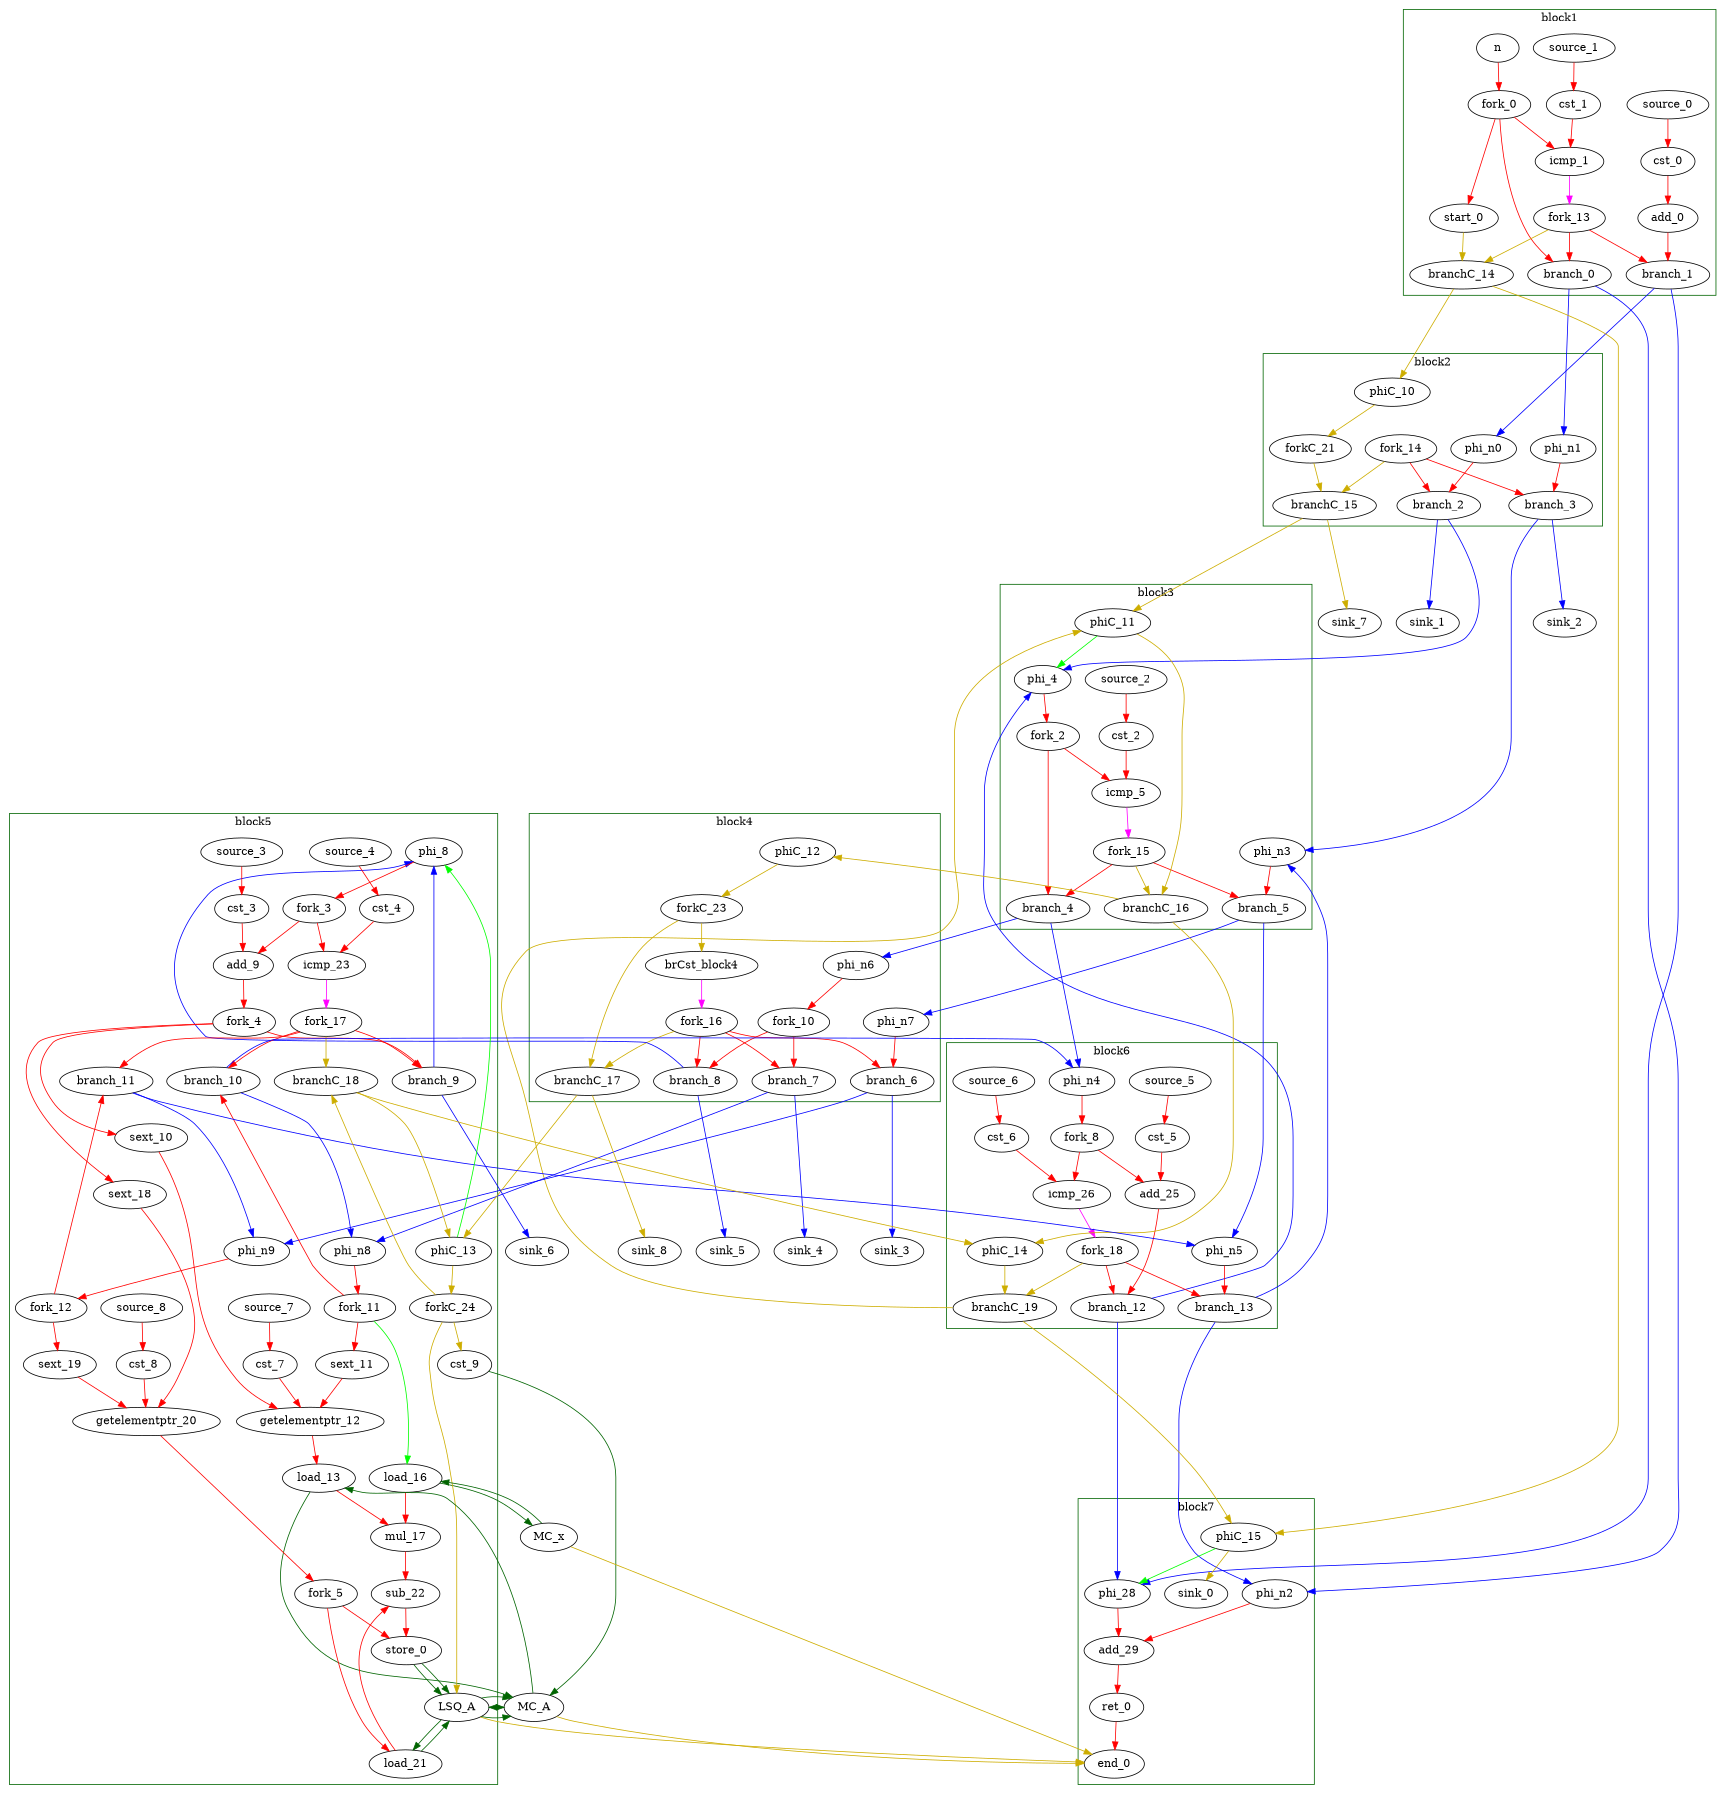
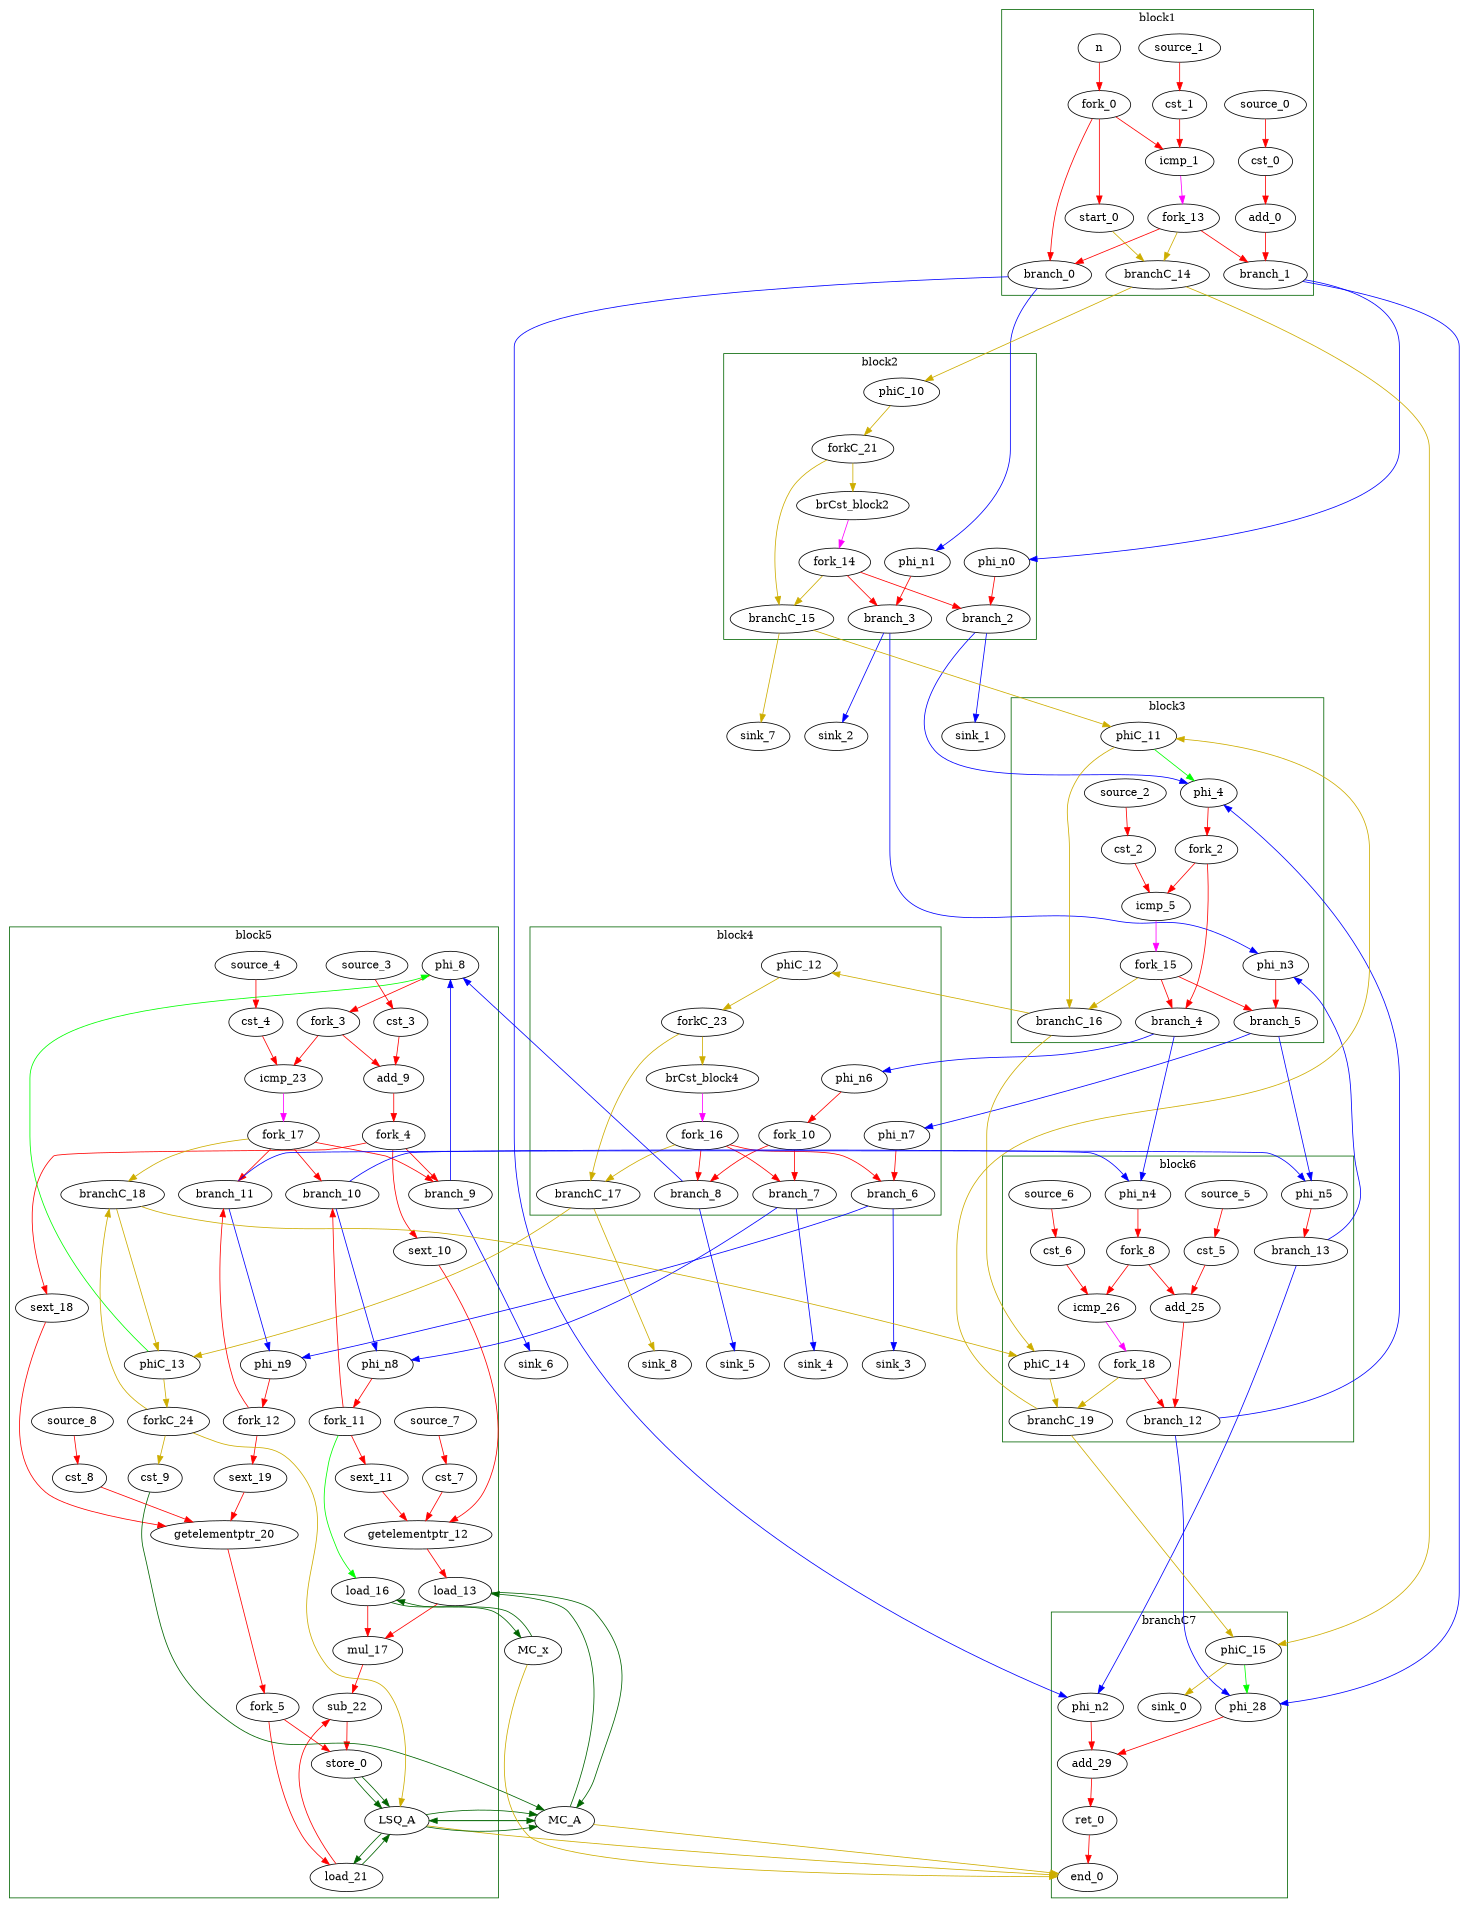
none -> (853, 506)
(1159, 1278) -> none
(1196, 1508) -> (1169, 1621)
